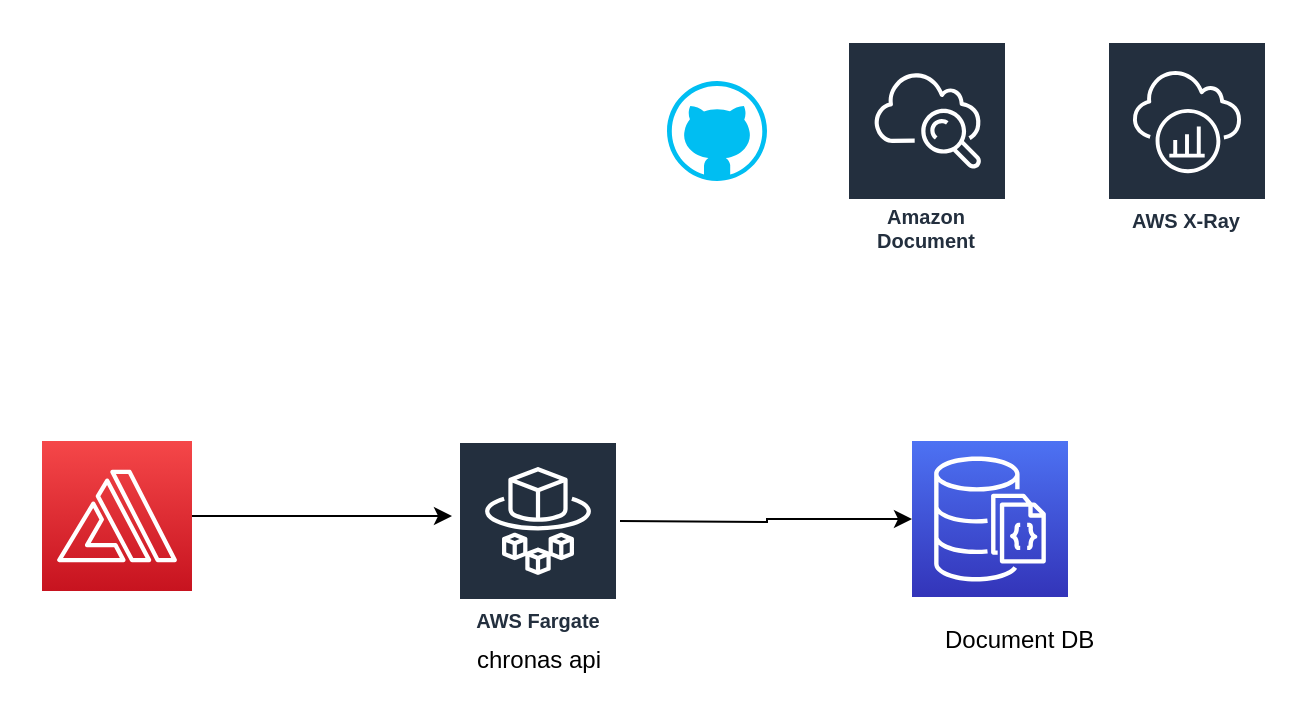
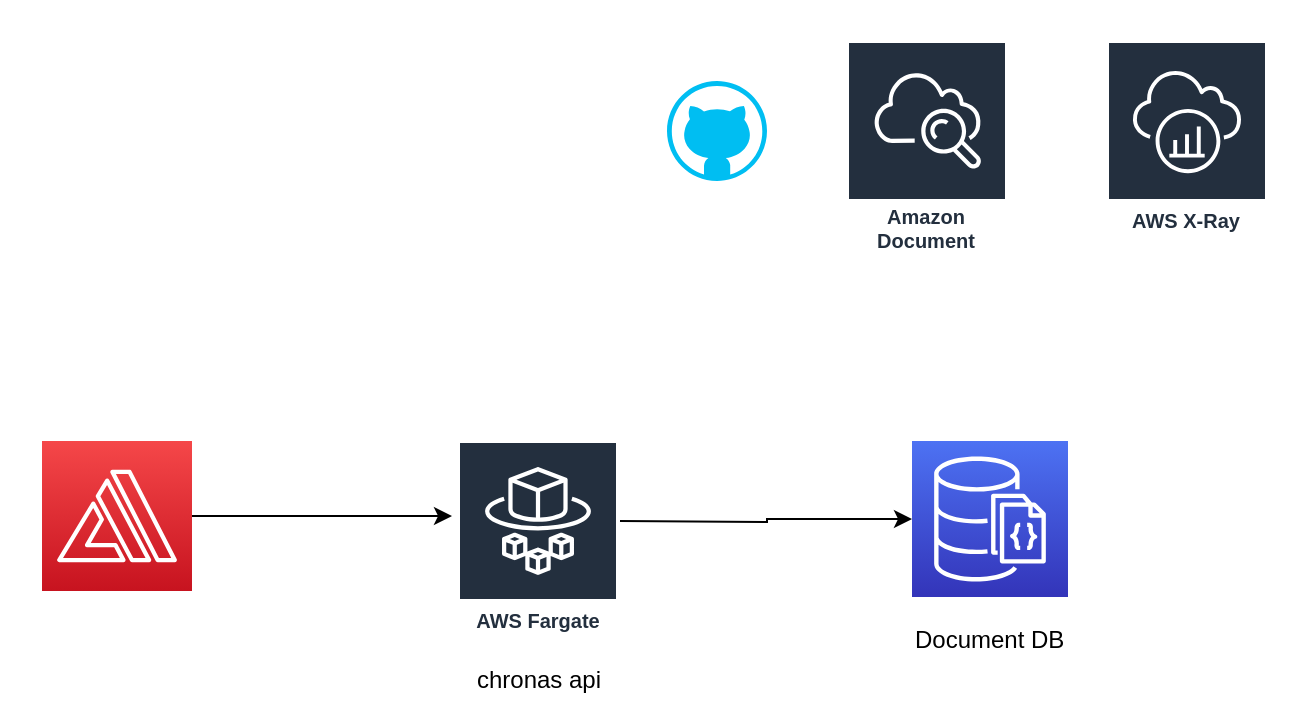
(1022, 641) -> (992, 641)
(538, 661) -> (538, 681)
